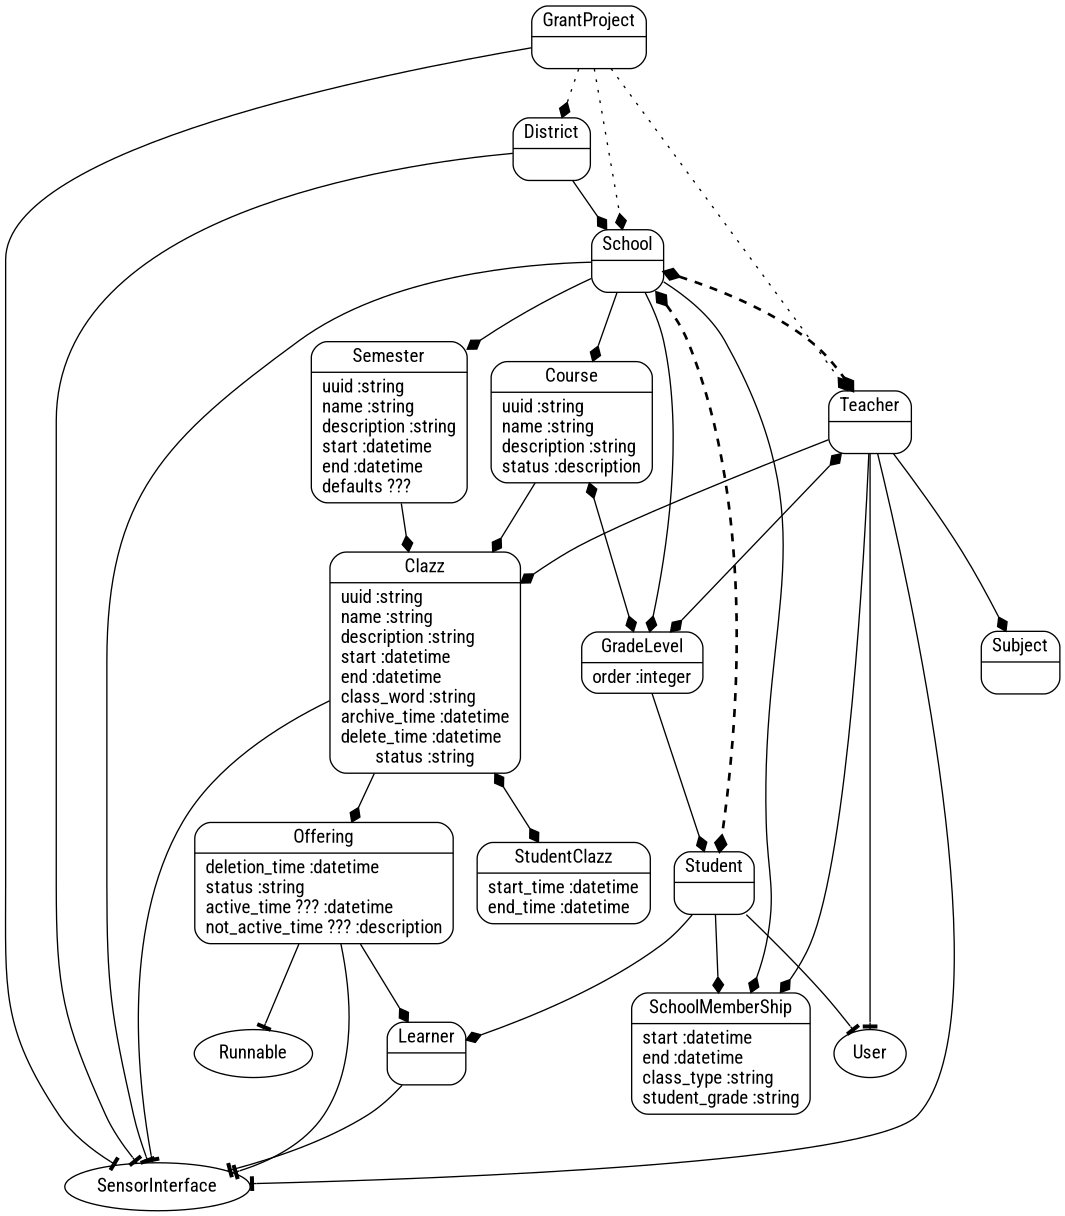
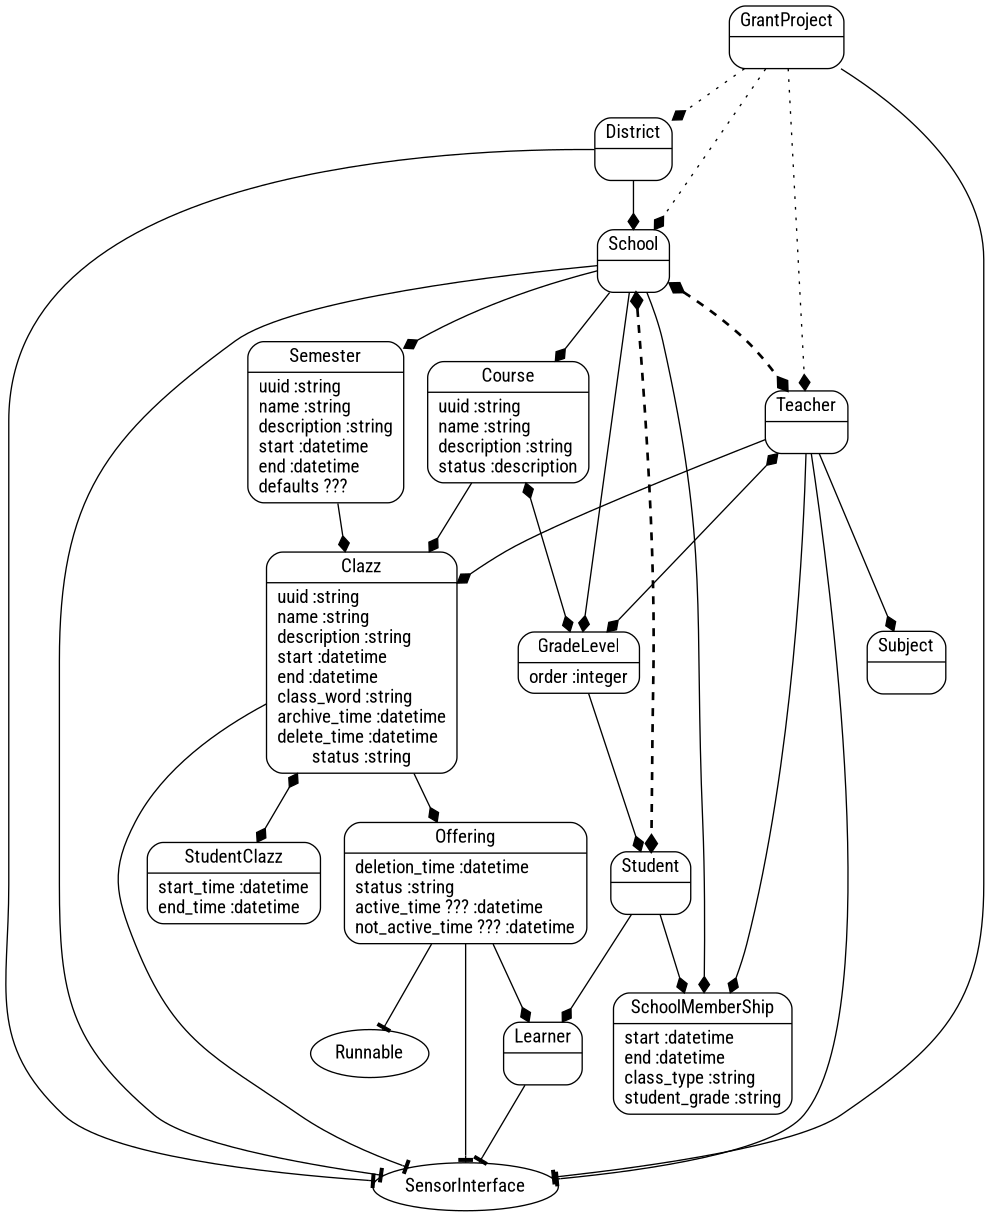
(324, 928) -> (466, 928)
(870, 1054) -> none
